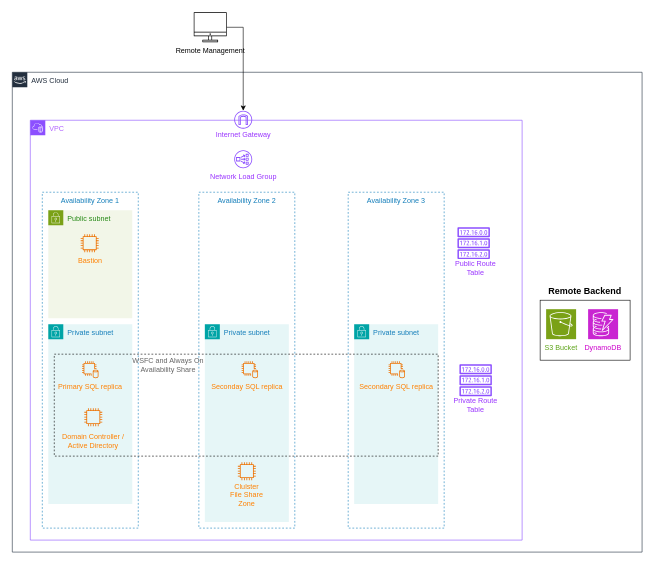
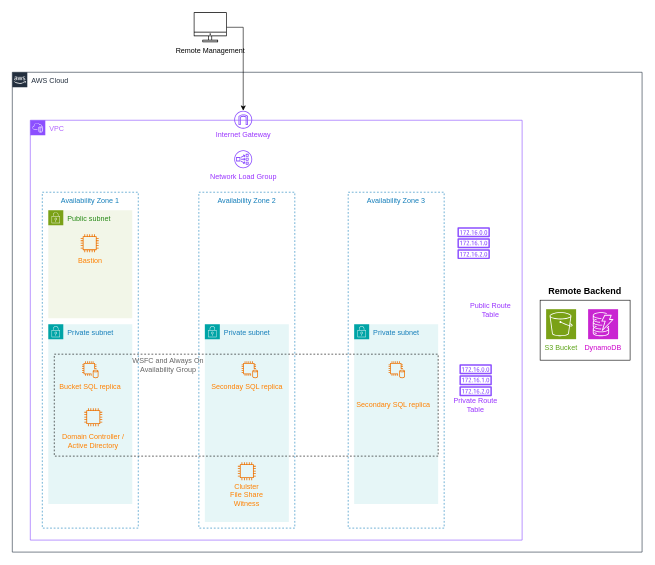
(476, 268) -> (491, 310)
(168, 366) -> (168, 366)
(90, 387) -> (90, 387)
(396, 387) -> (393, 405)
(247, 495) -> (247, 495)
